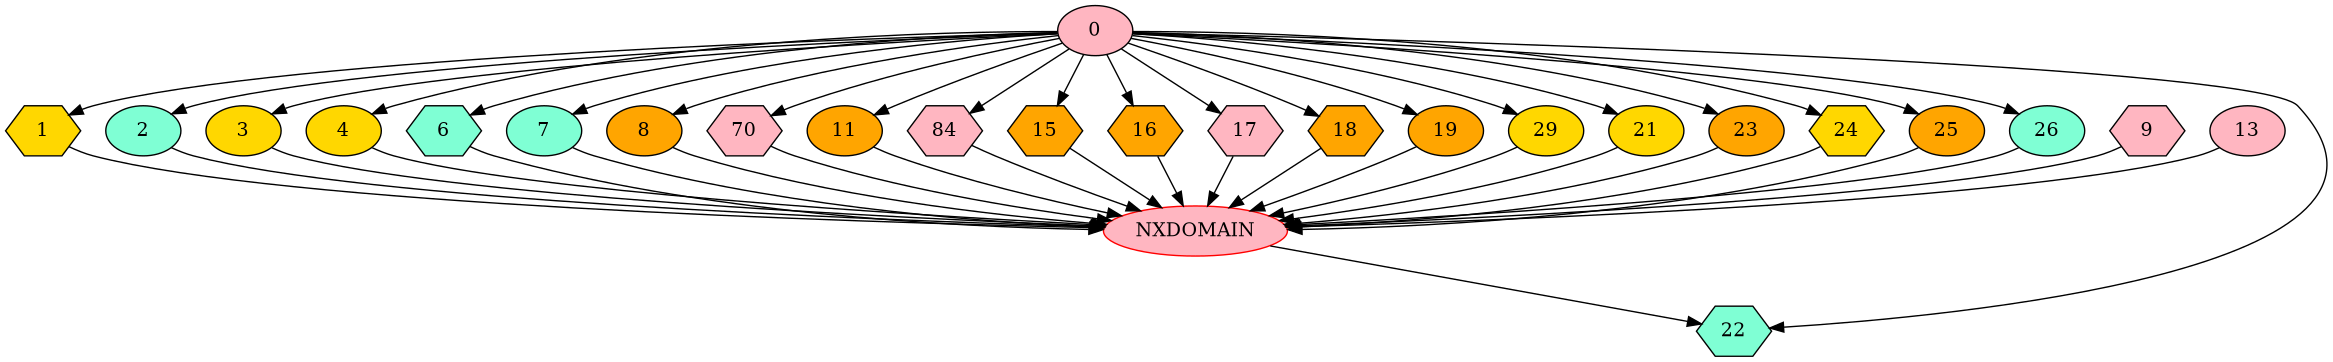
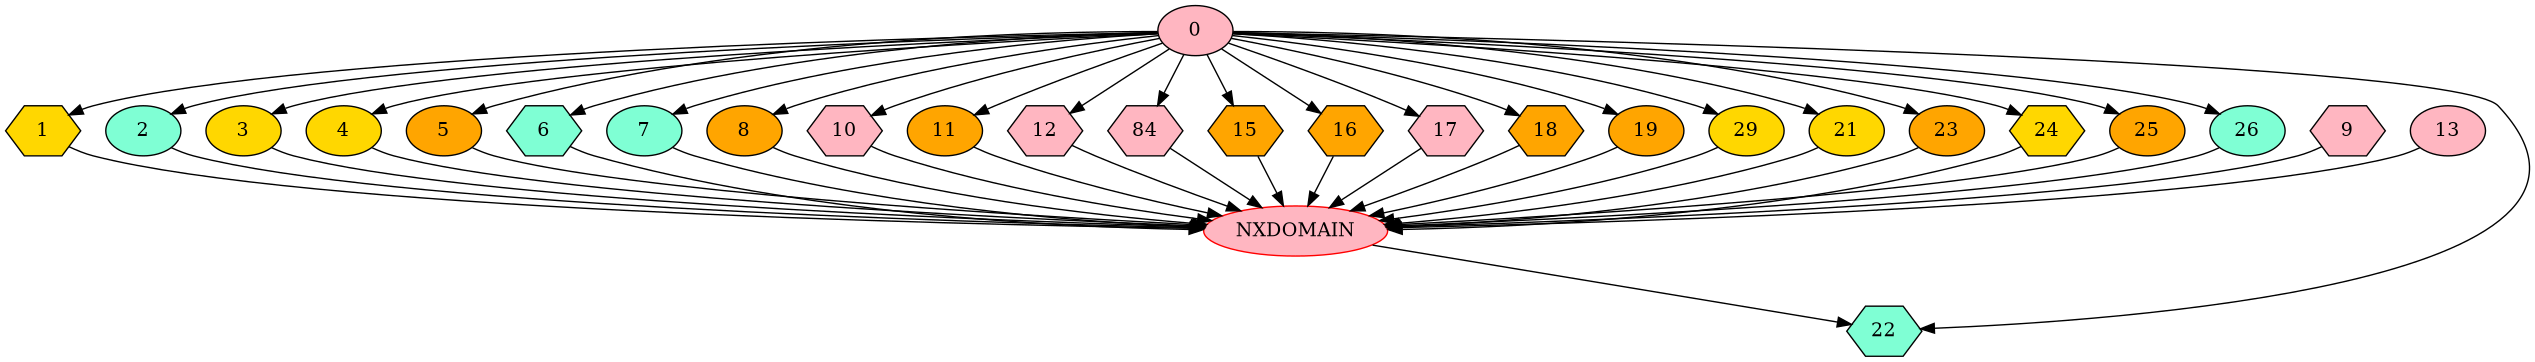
none -> (444, 131)
(745, 131) -> (845, 131)
none -> (1045, 131)
